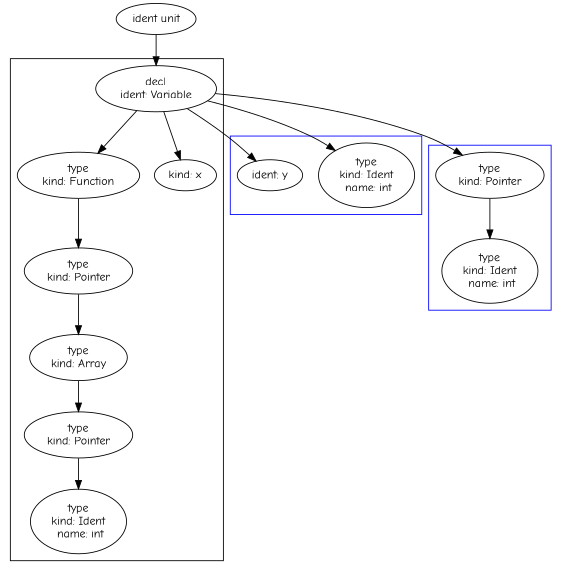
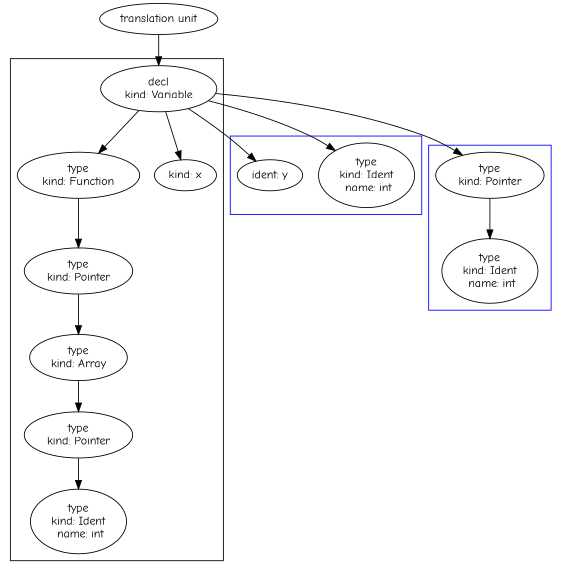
(156, 19) -> (159, 19)
(156, 89) -> (159, 89)
